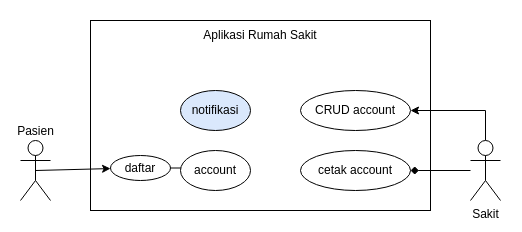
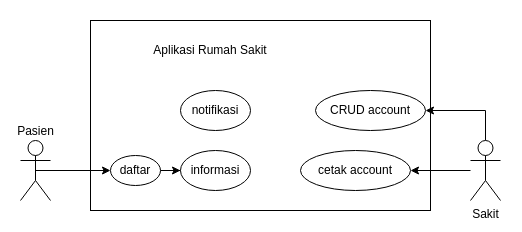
(261, 36) -> (211, 51)
(216, 111) -> (216, 111)
(356, 111) -> (371, 111)
(141, 168) -> (136, 171)
(216, 171) -> (216, 171)
(419, 171) -> (418, 171)
